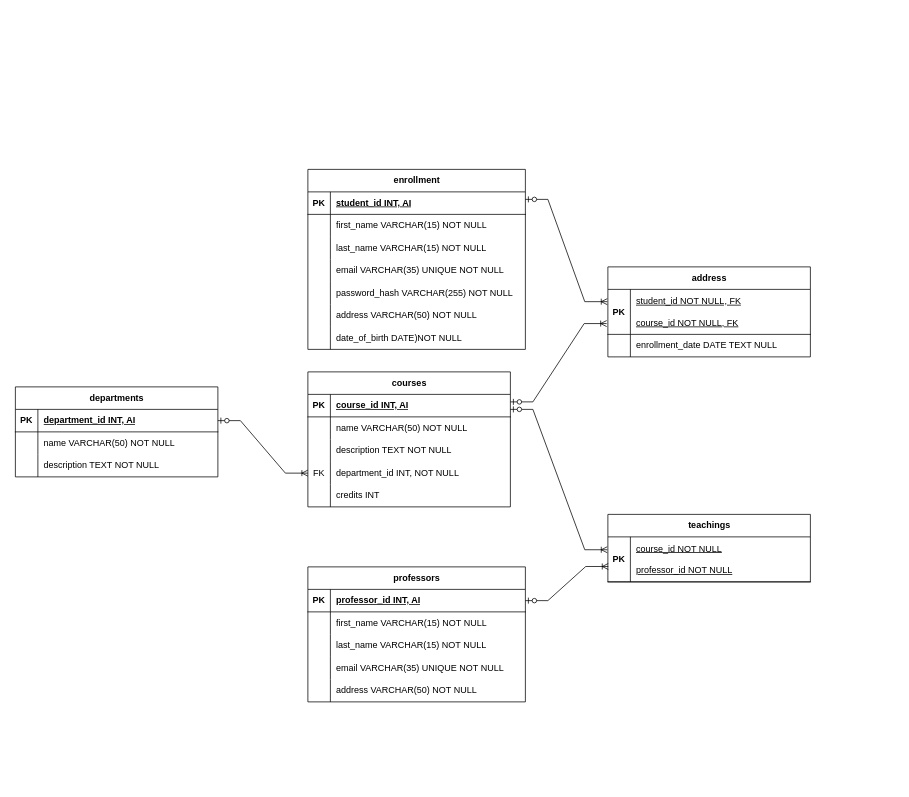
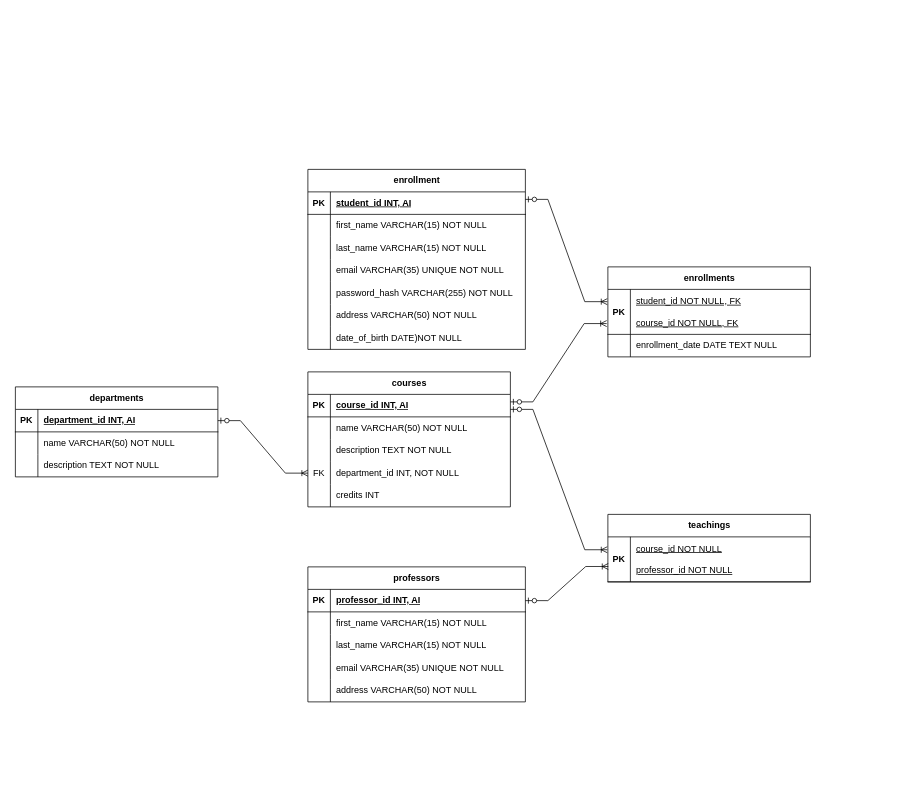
(710, 278) -> (710, 278)
